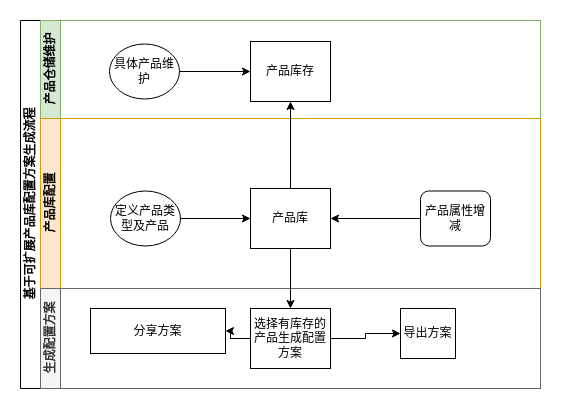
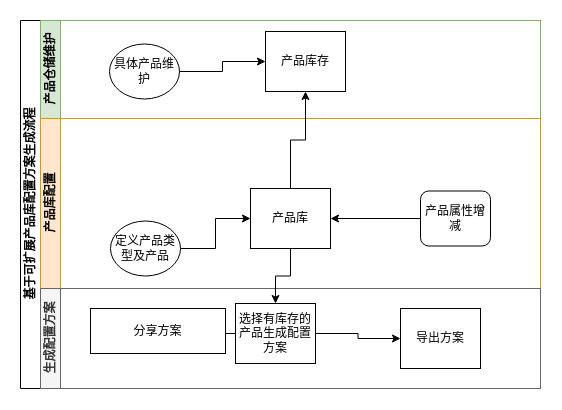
(291, 72) -> (306, 62)
(146, 219) -> (146, 249)
(428, 334) -> (441, 339)
(291, 339) -> (276, 334)
